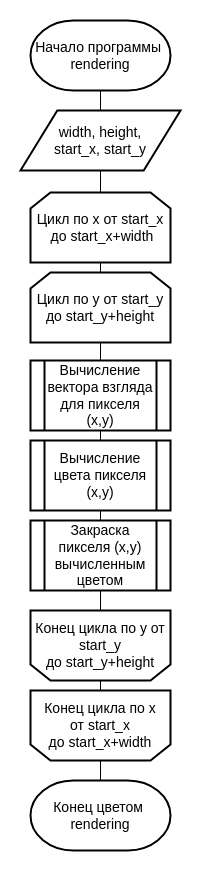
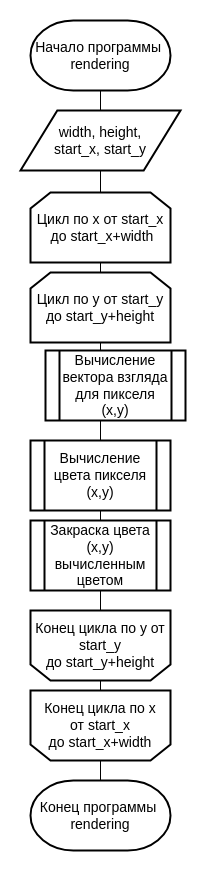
(101, 396) -> (116, 386)
(101, 556) -> (101, 556)
(101, 816) -> (101, 816)
